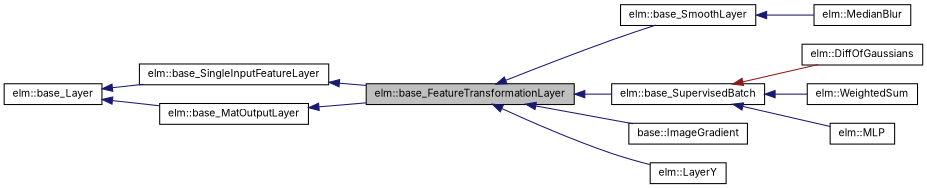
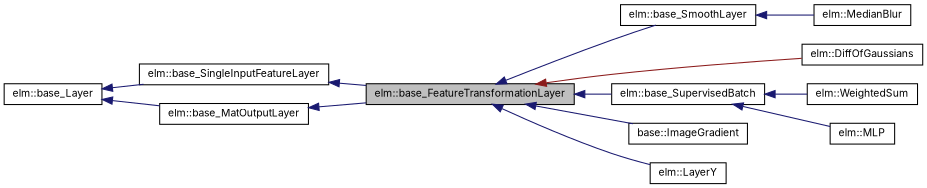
(781, 73) -> (674, 68)
